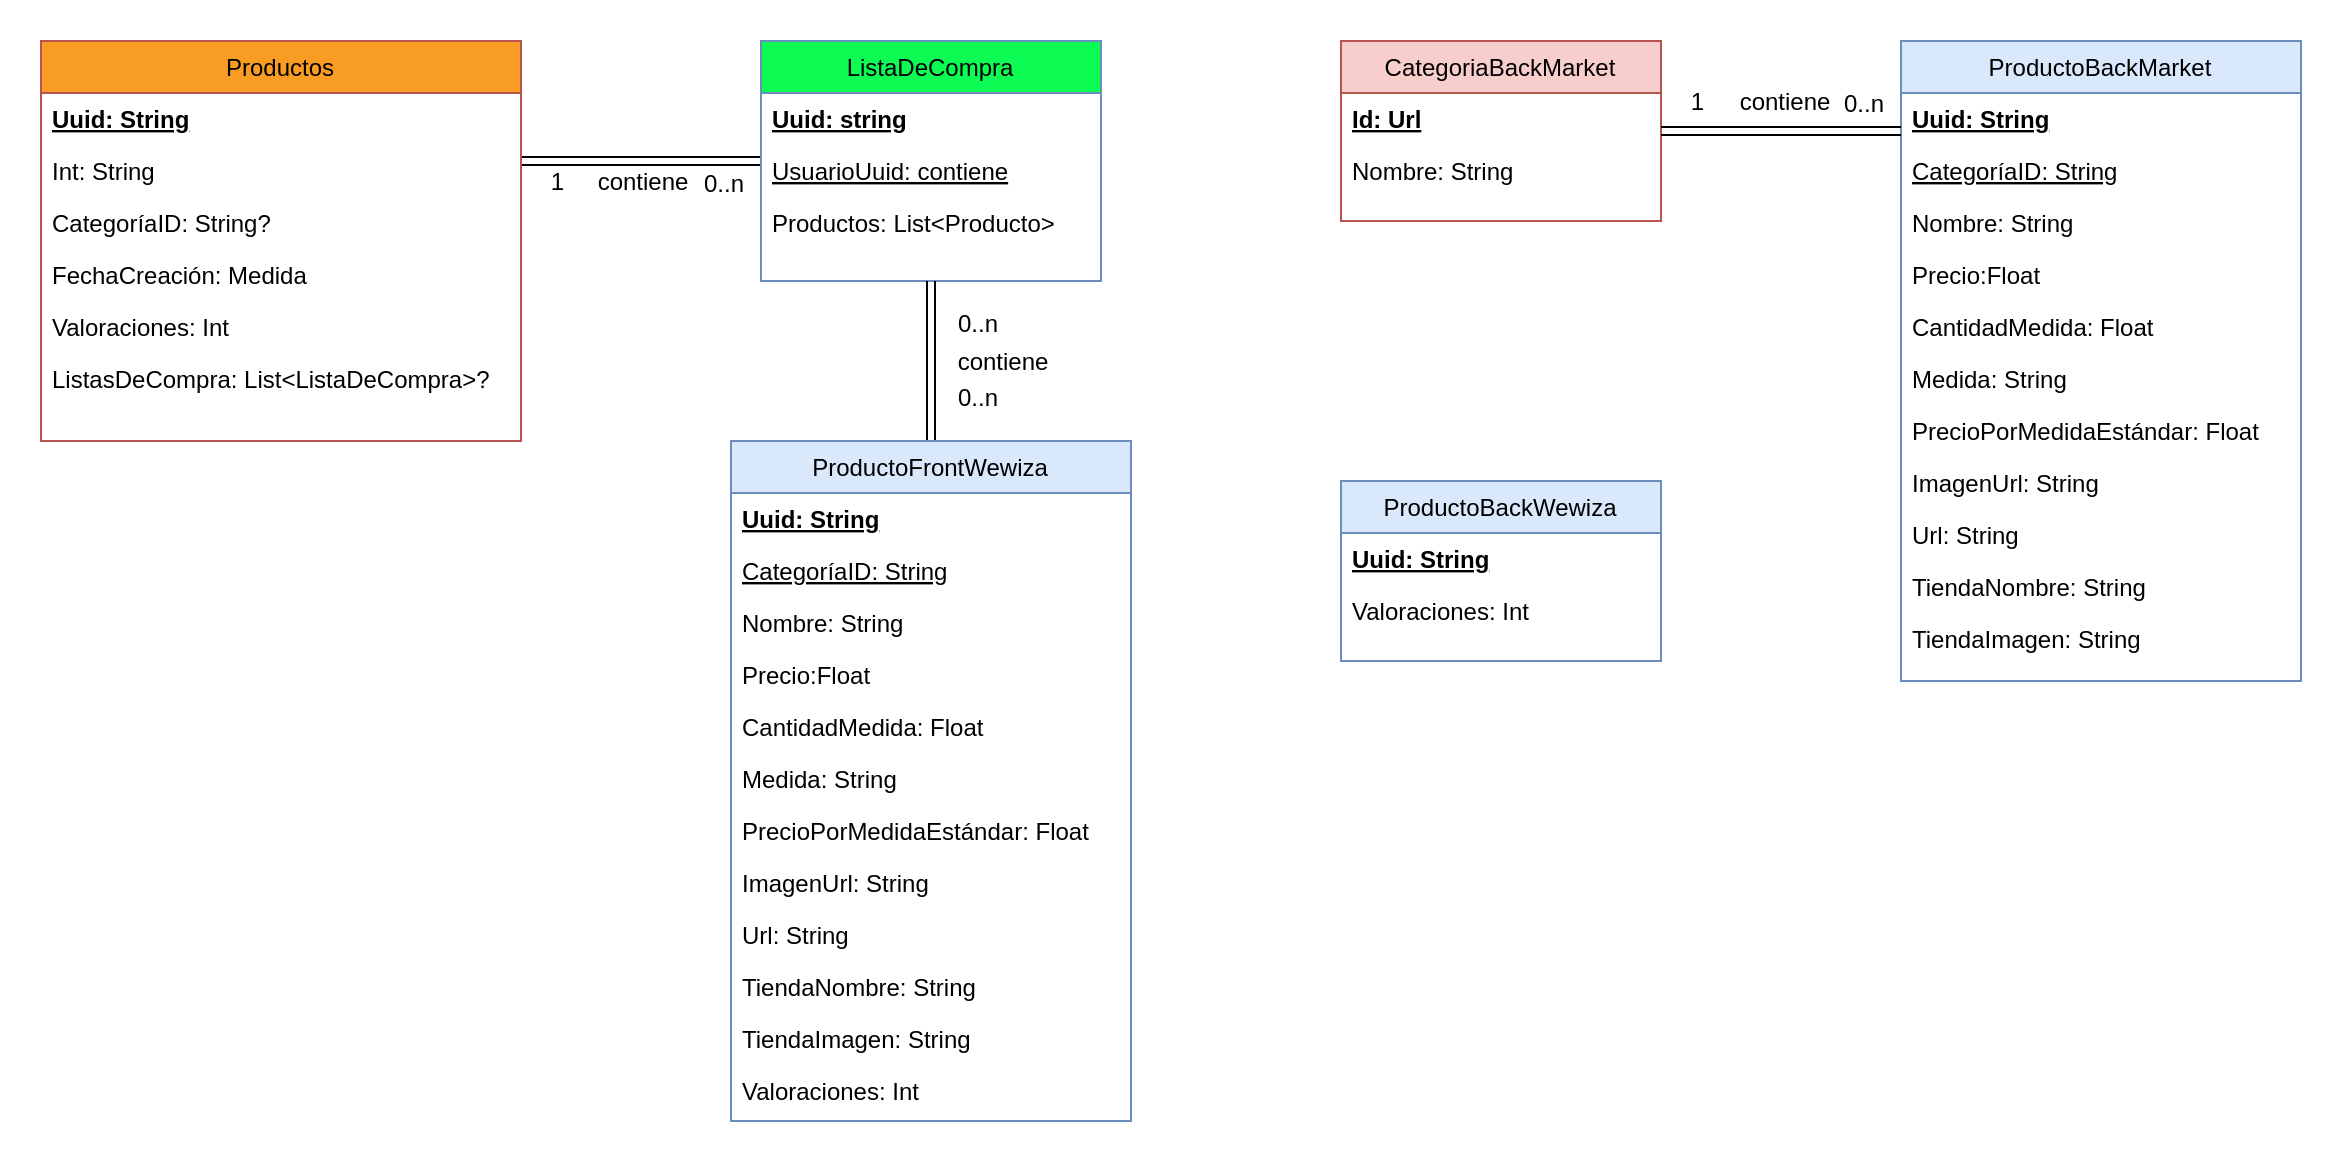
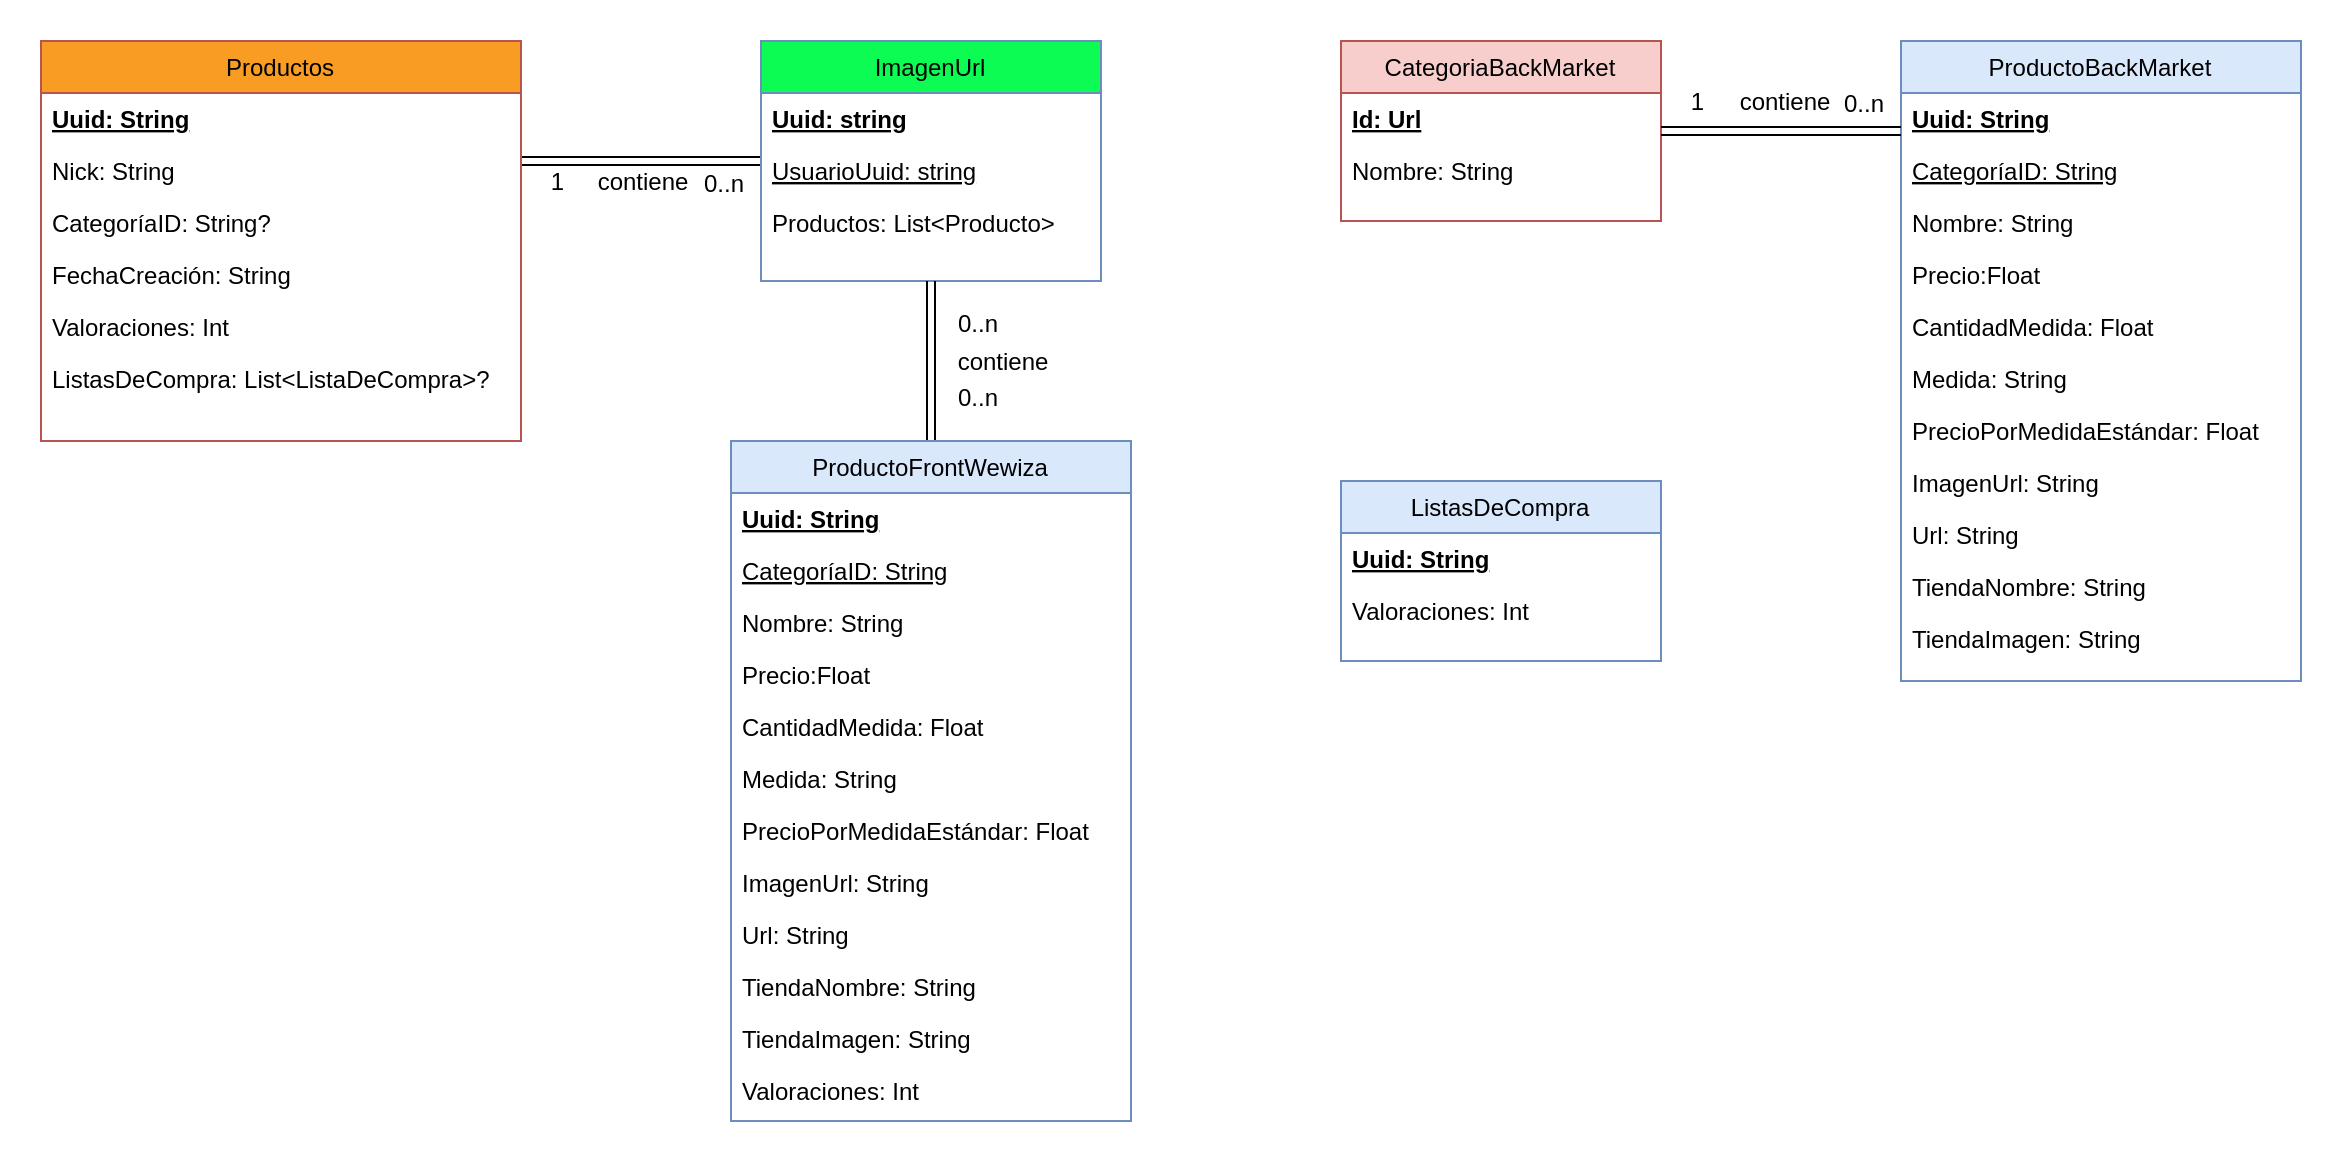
(930, 68) -> (930, 68)
(117, 172) -> (120, 172)
(898, 172) -> (884, 172)
(181, 276) -> (181, 276)
(1500, 508) -> (1500, 508)
